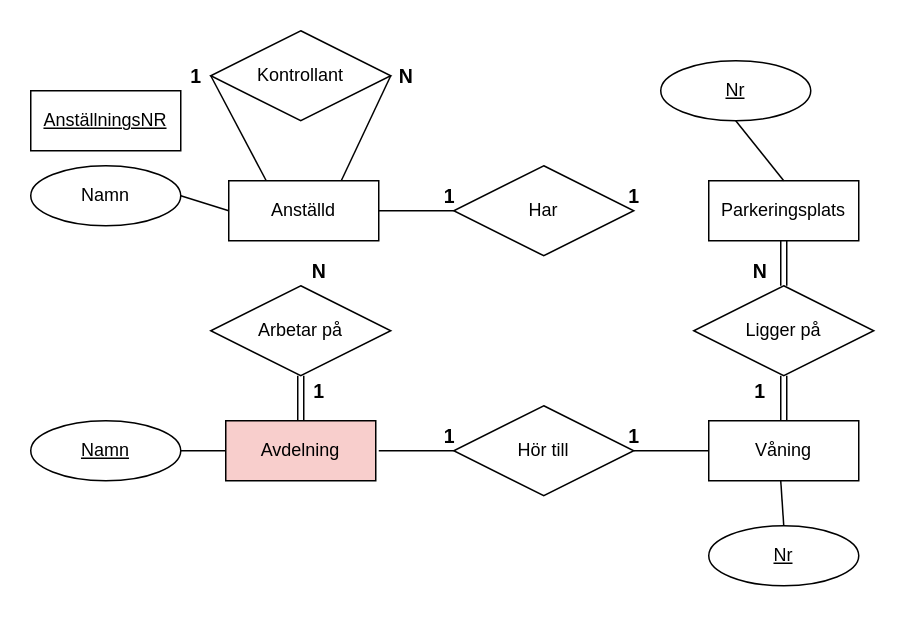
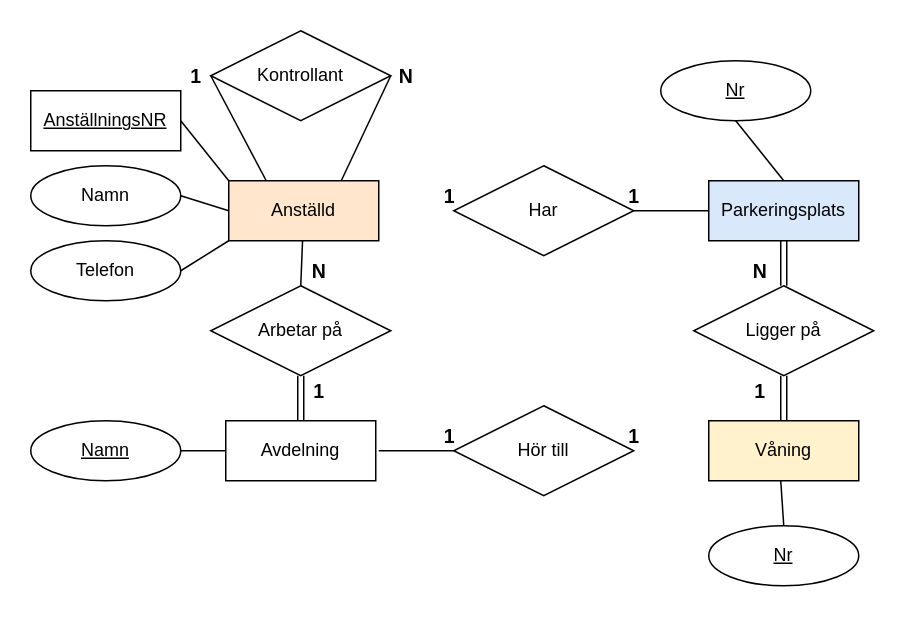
none -> (205, 151)
(304, 211) -> (304, 211)
(416, 211) -> none
none -> (671, 211)
(784, 211) -> (784, 211)
none -> (205, 256)
none -> (302, 264)
none -> (106, 271)
(301, 451) -> (301, 451)
(671, 451) -> none
(784, 451) -> (784, 451)
